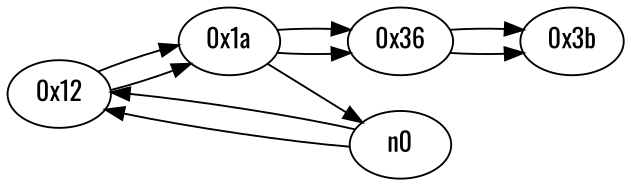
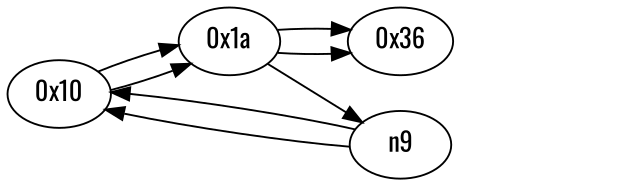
(572, 41) -> none
(59, 94) -> (59, 94)
(400, 145) -> (400, 145)
